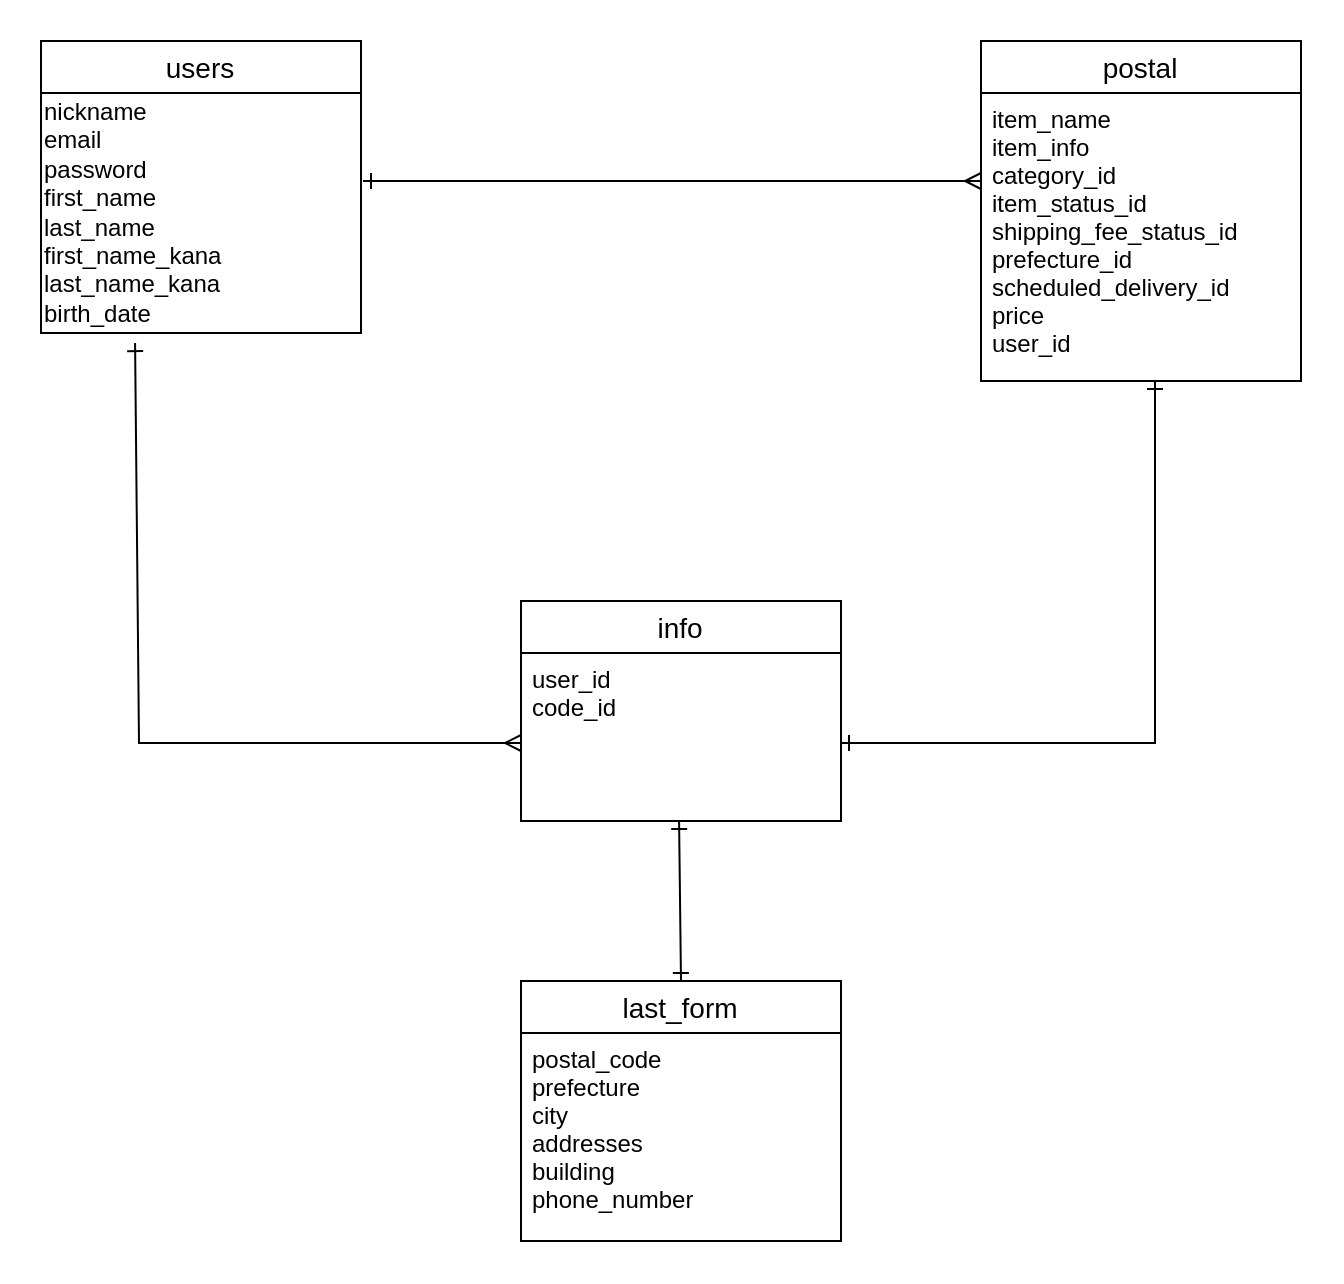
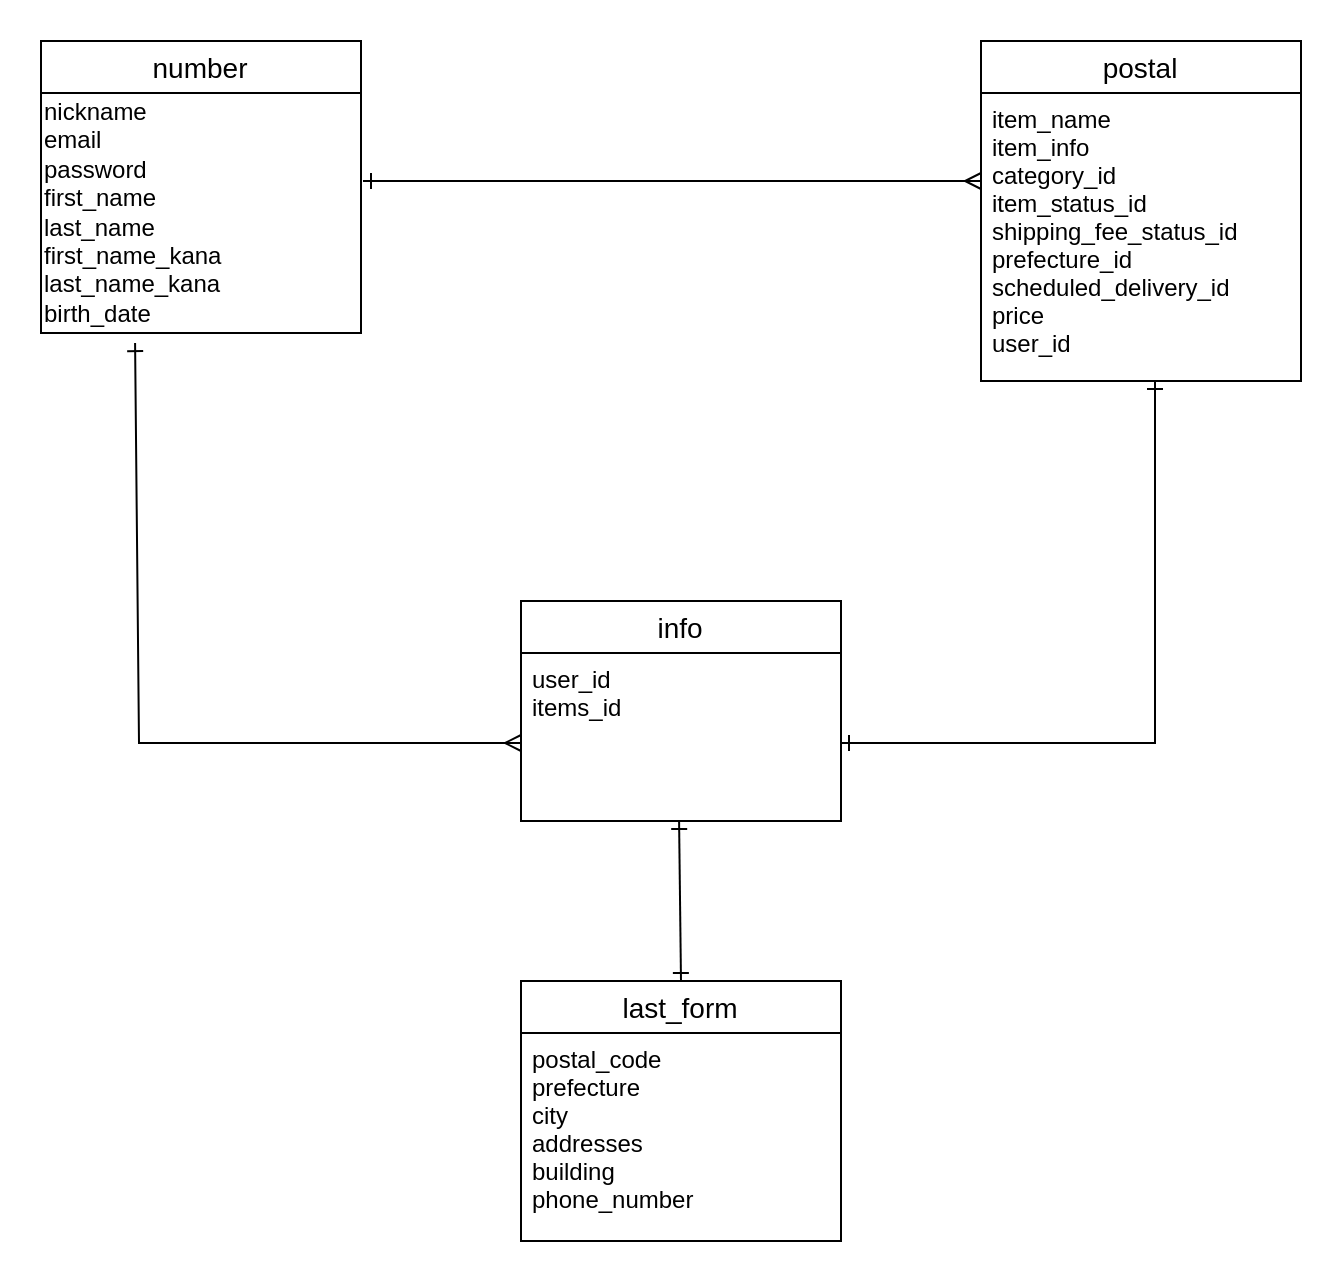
(200, 69) -> (200, 69)
(576, 680) -> (576, 680)
